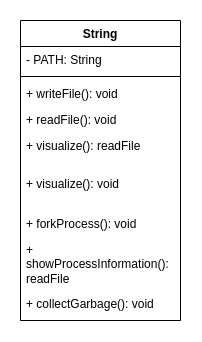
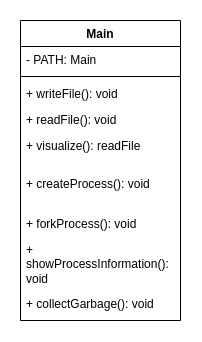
(101, 35) -> (101, 35)
(67, 61) -> (61, 61)
(79, 185) -> (98, 185)
(102, 258) -> (102, 258)
